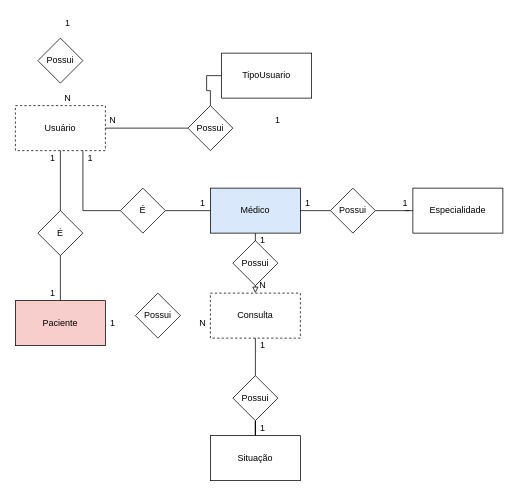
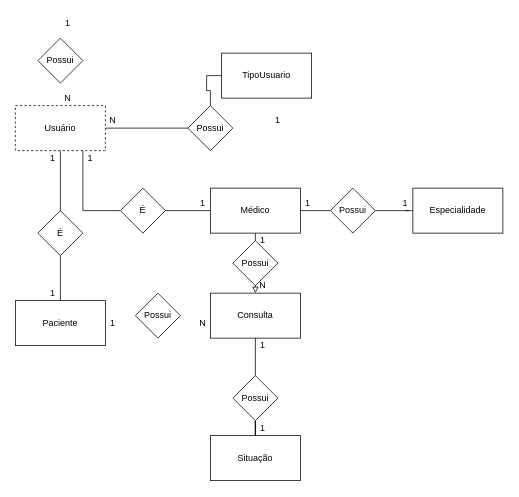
(255, 210) -> (255, 210)
(255, 315) -> (255, 315)
(60, 323) -> (60, 323)
